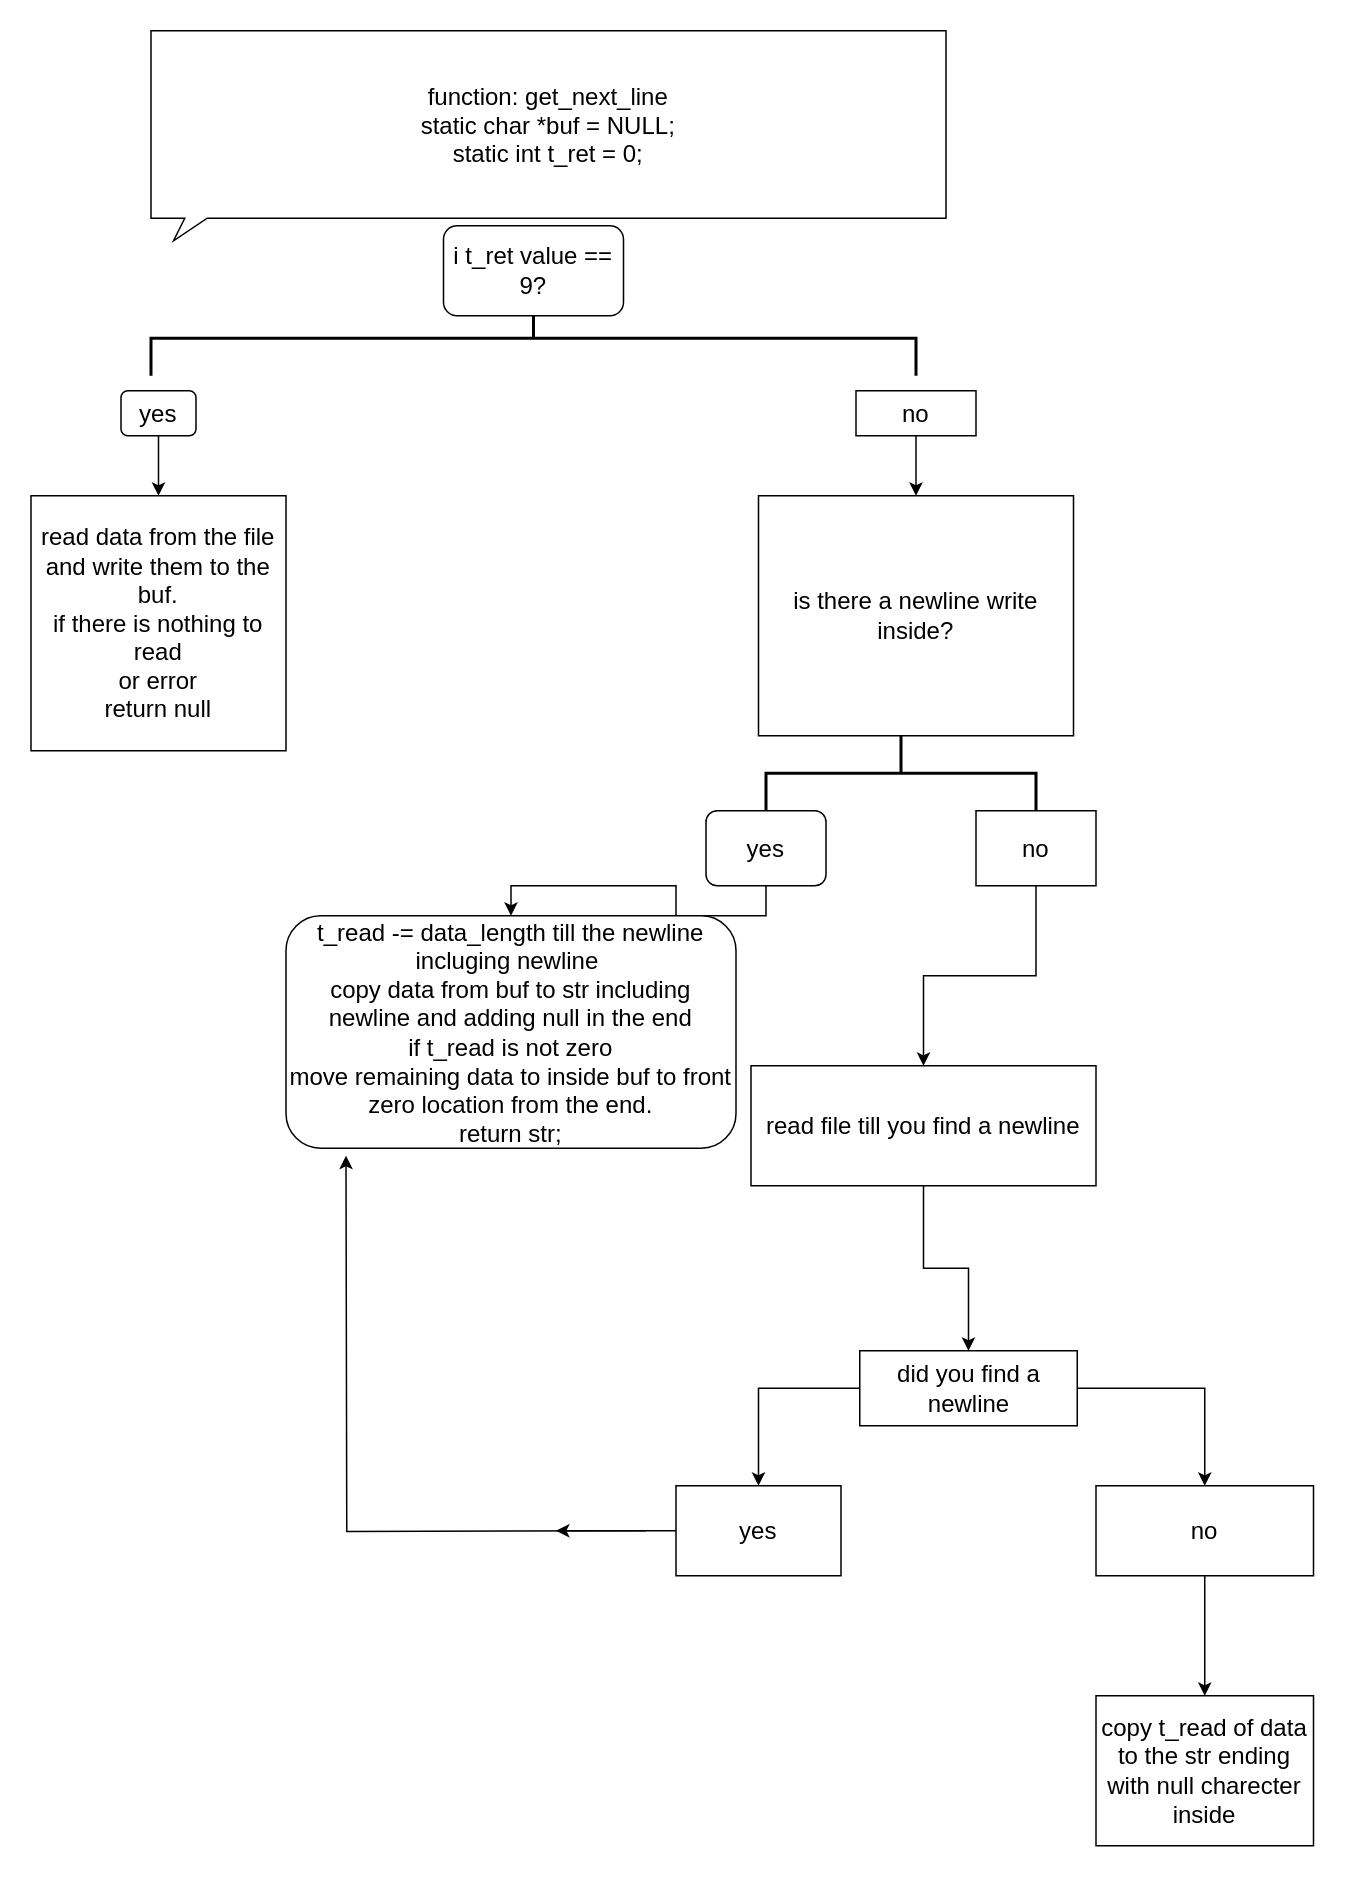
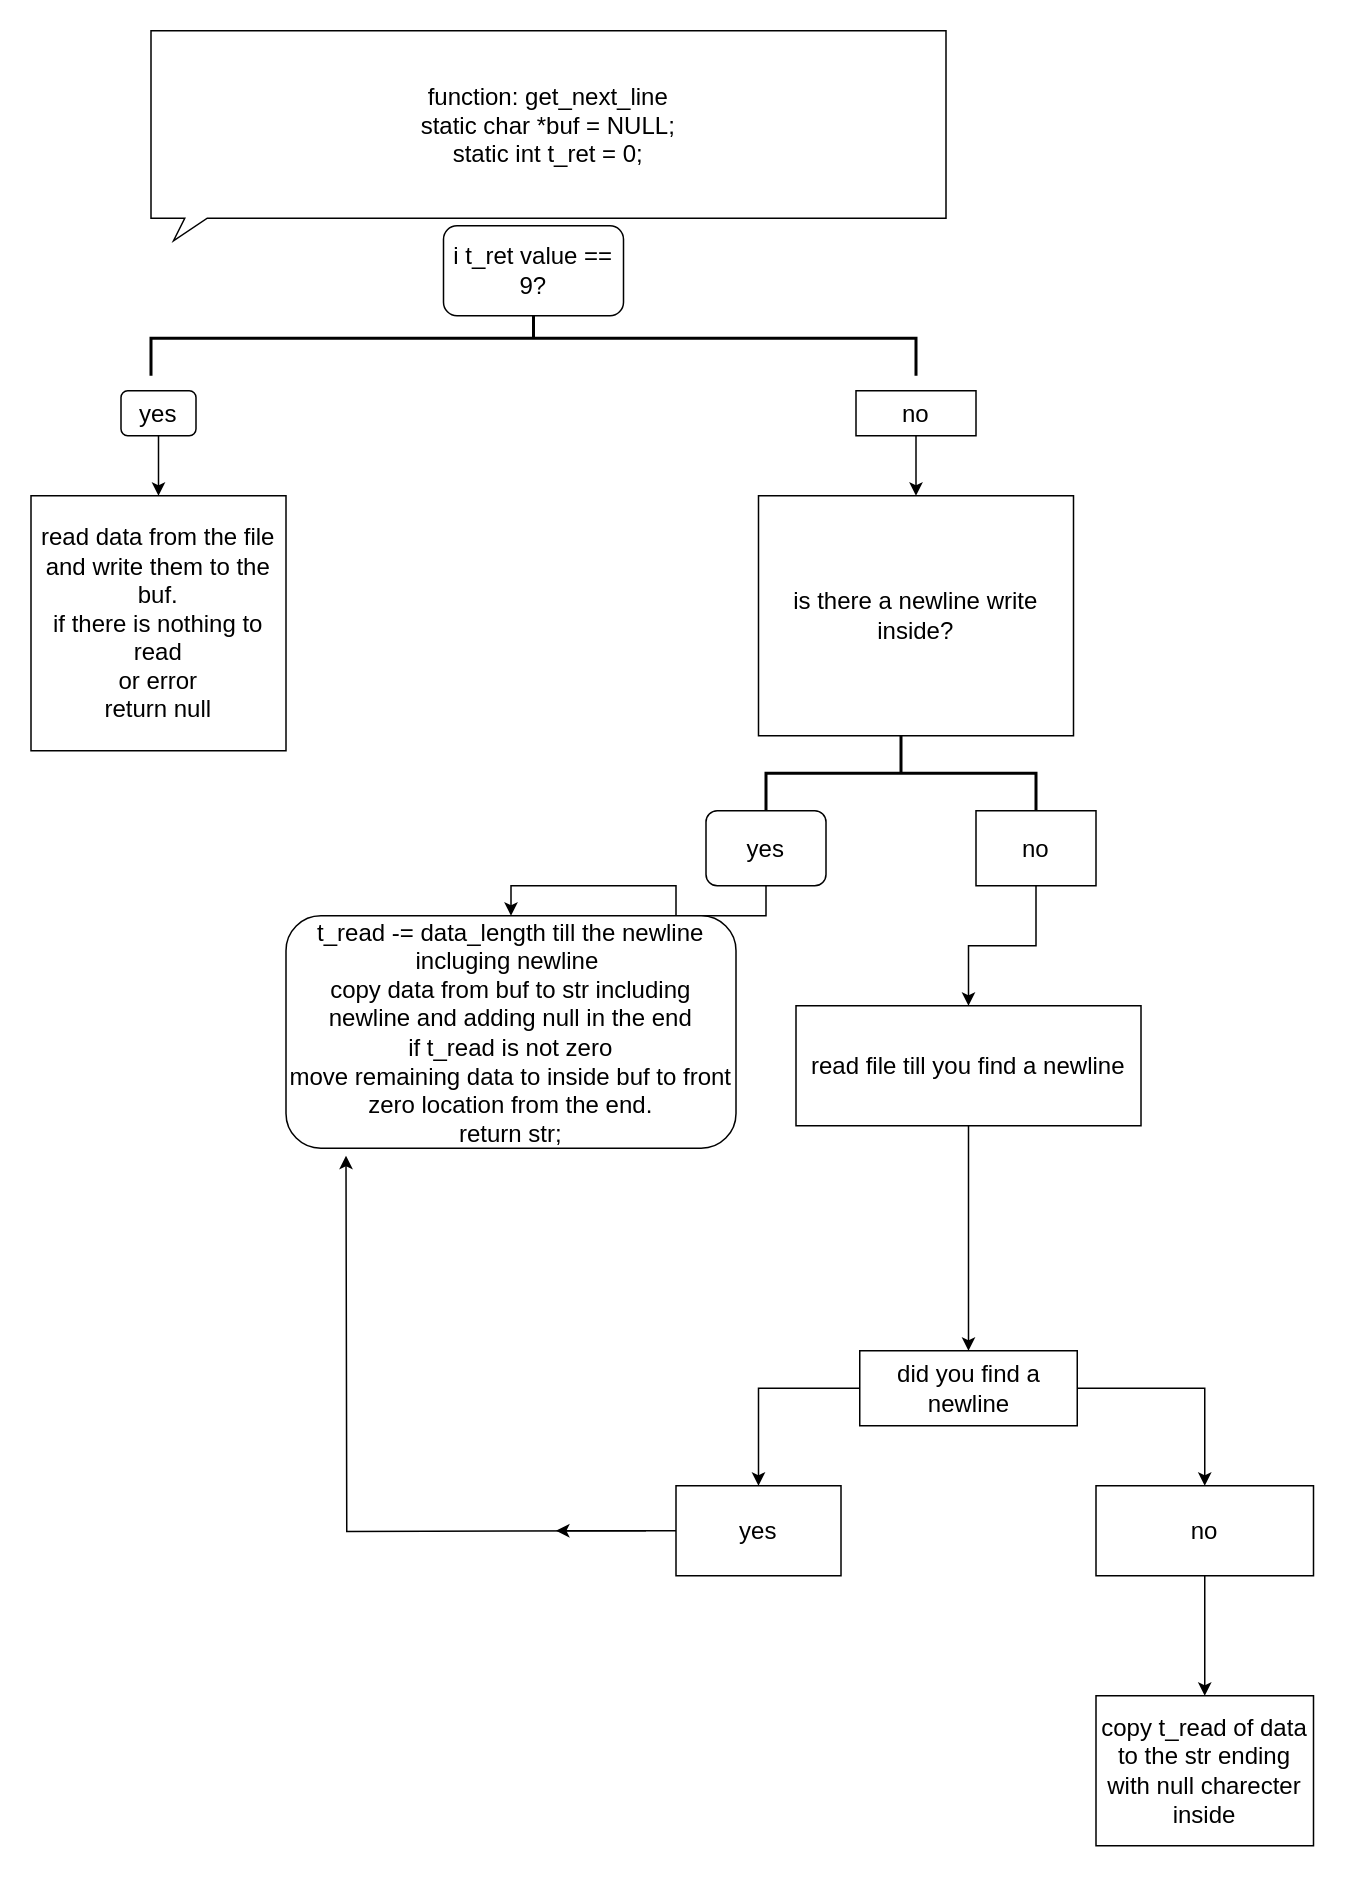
(923, 1126) -> (968, 1066)
